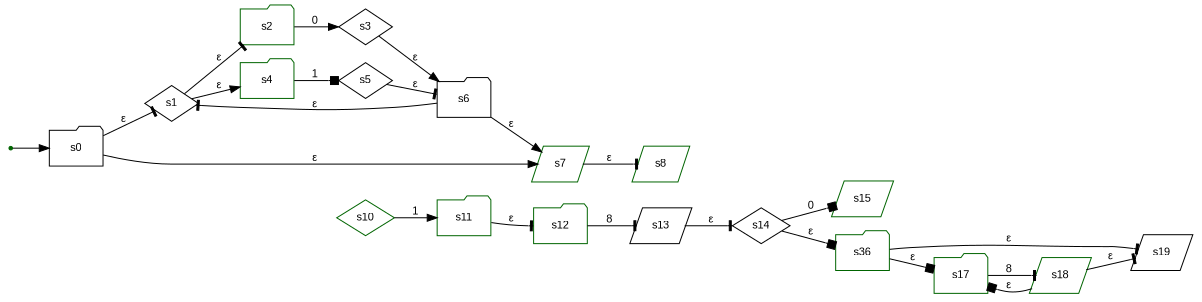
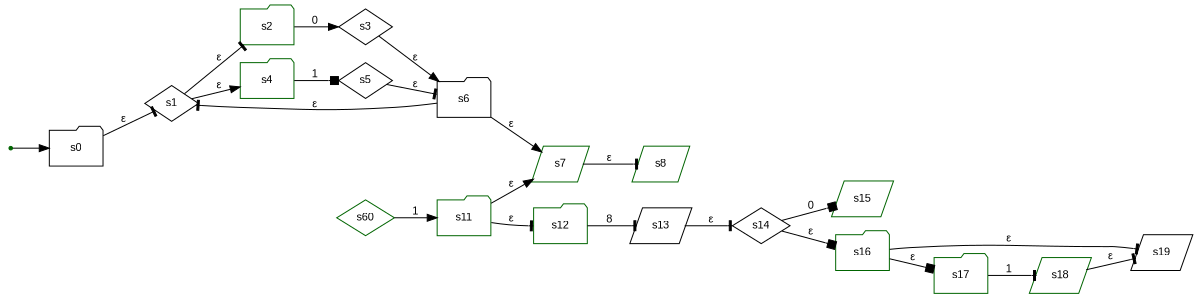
(315, 164) -> (508, 194)
(366, 218) -> (366, 218)
(863, 253) -> (863, 253)
(1009, 269) -> (1009, 269)
(1015, 292) -> none
